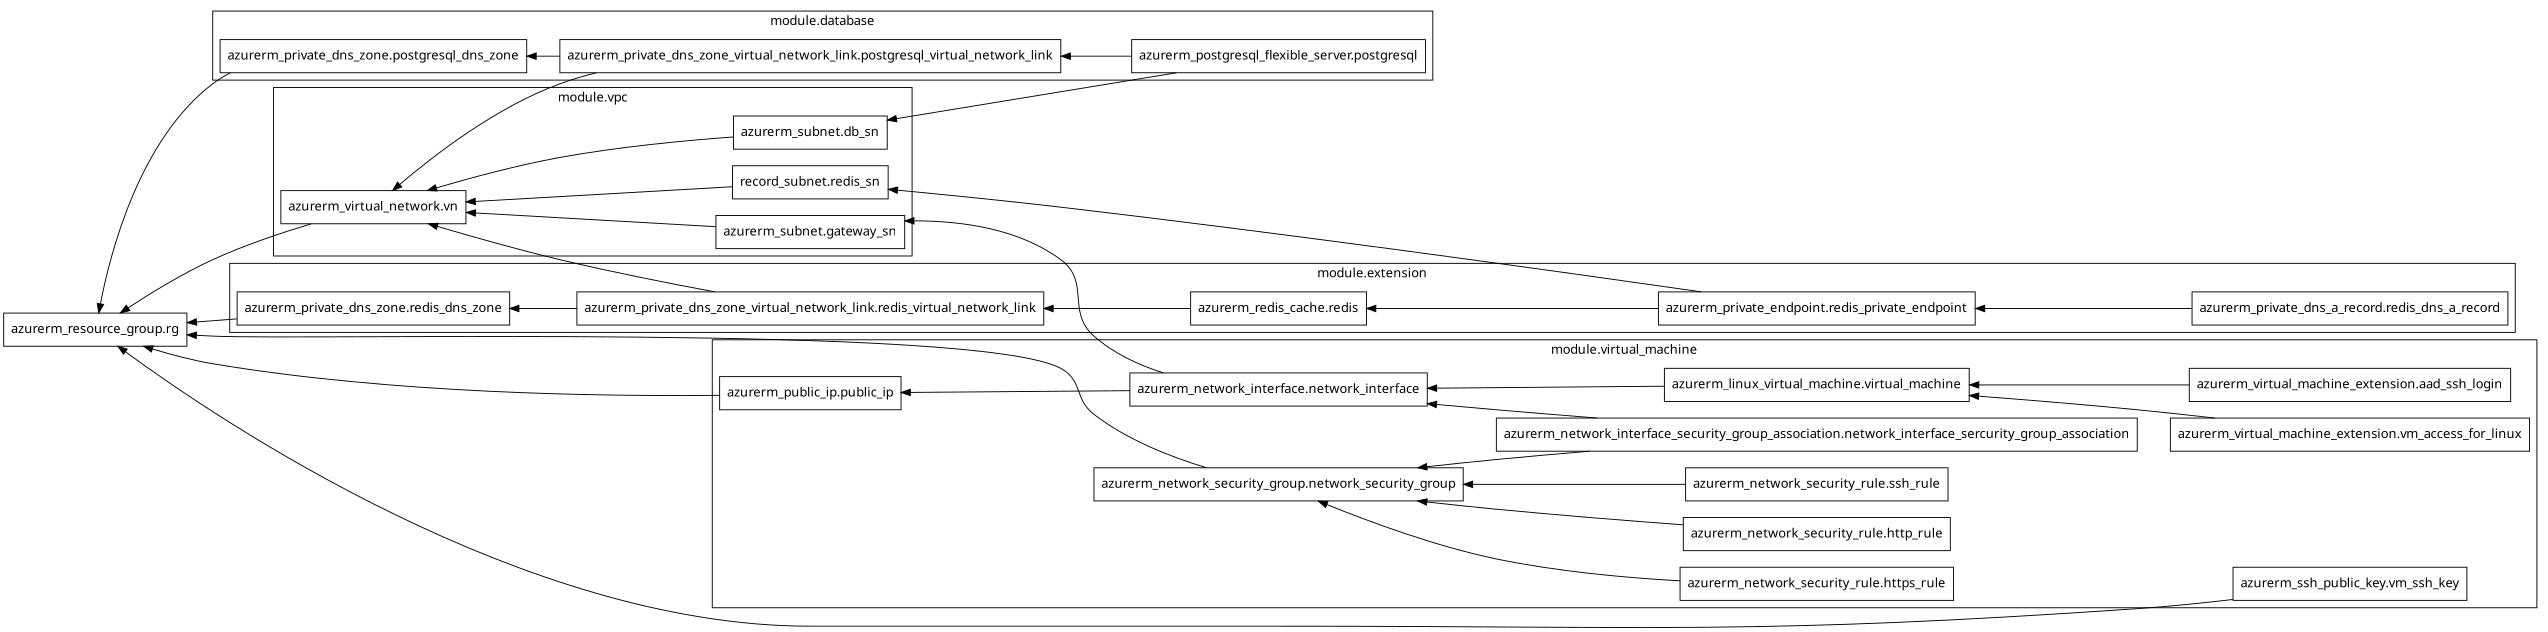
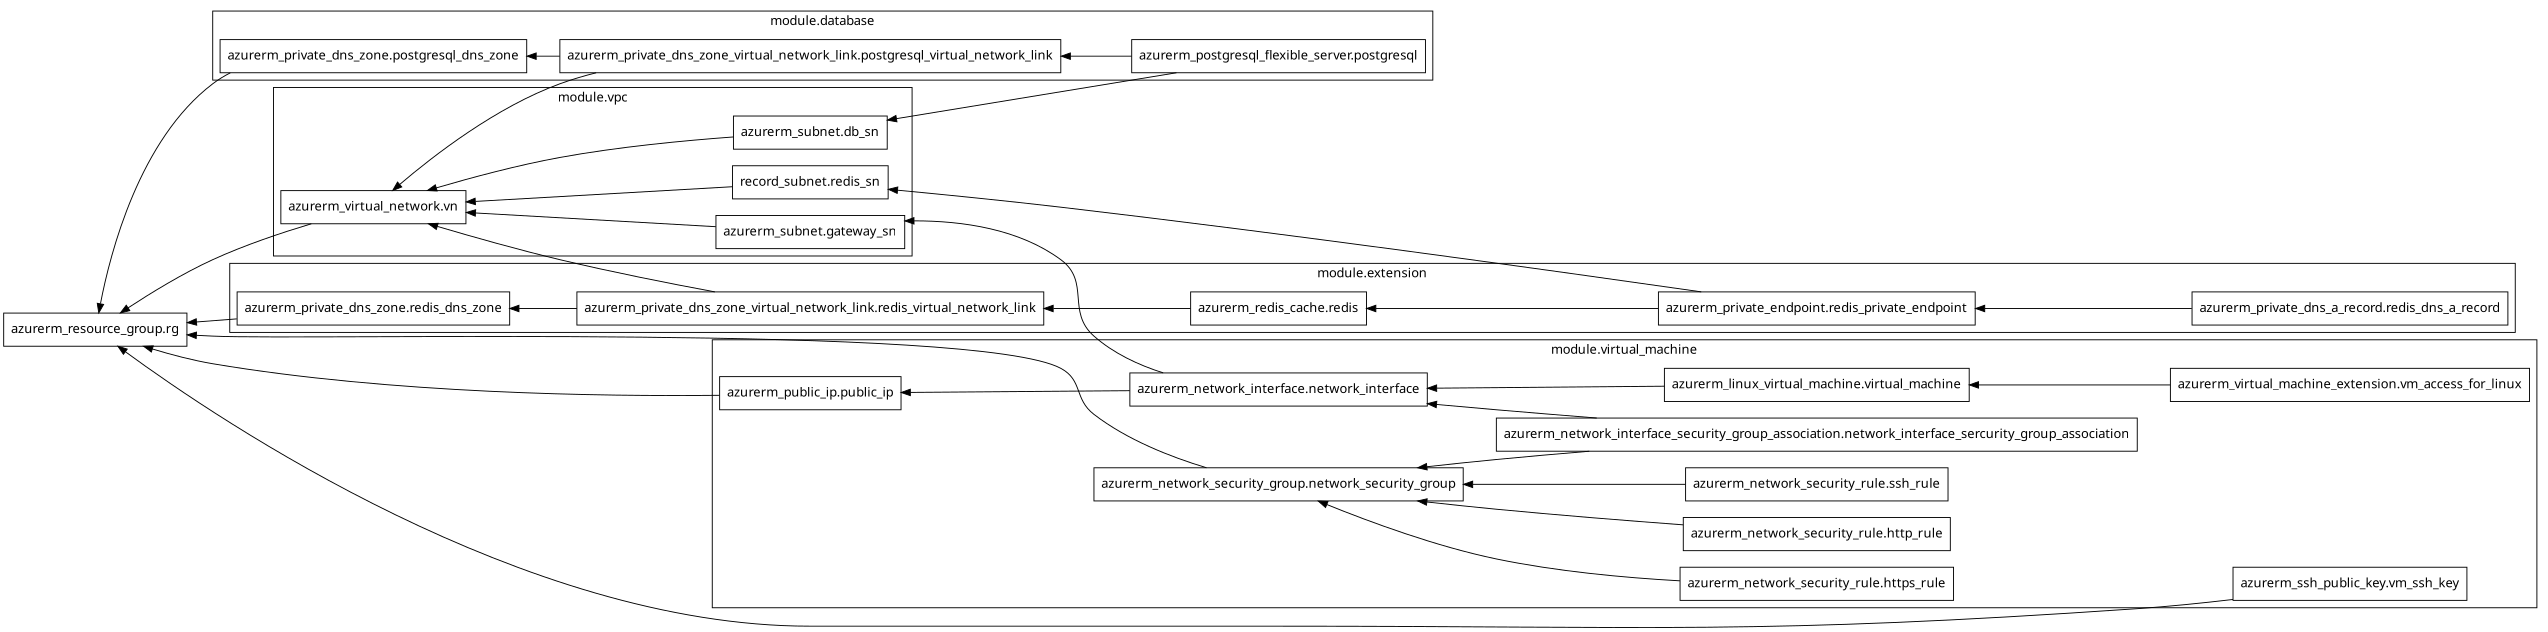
(2350, 385) -> none
